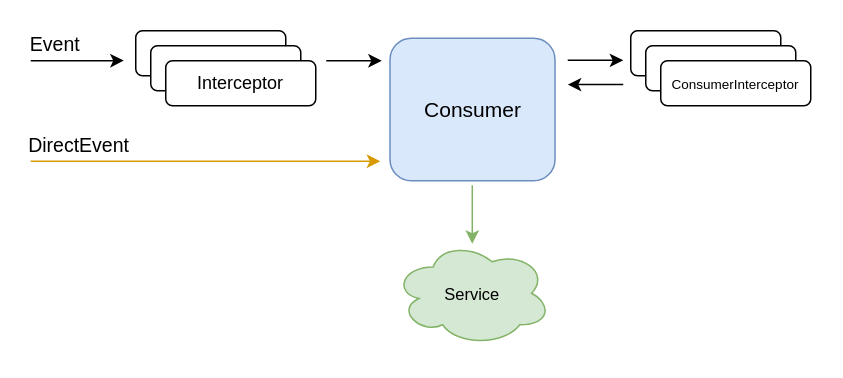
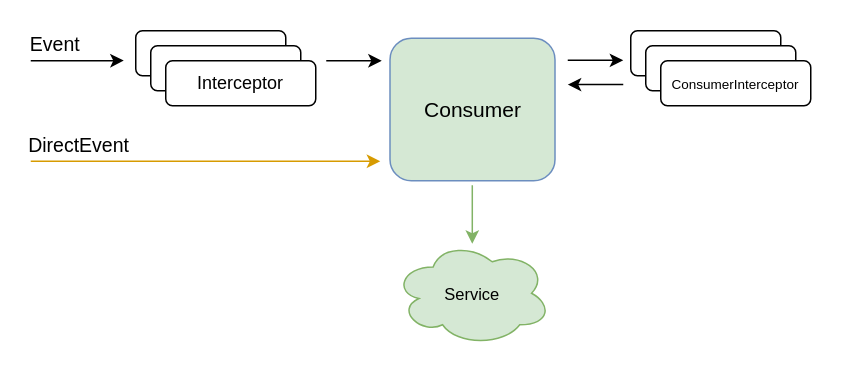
(473, 110) -> (473, 110)
